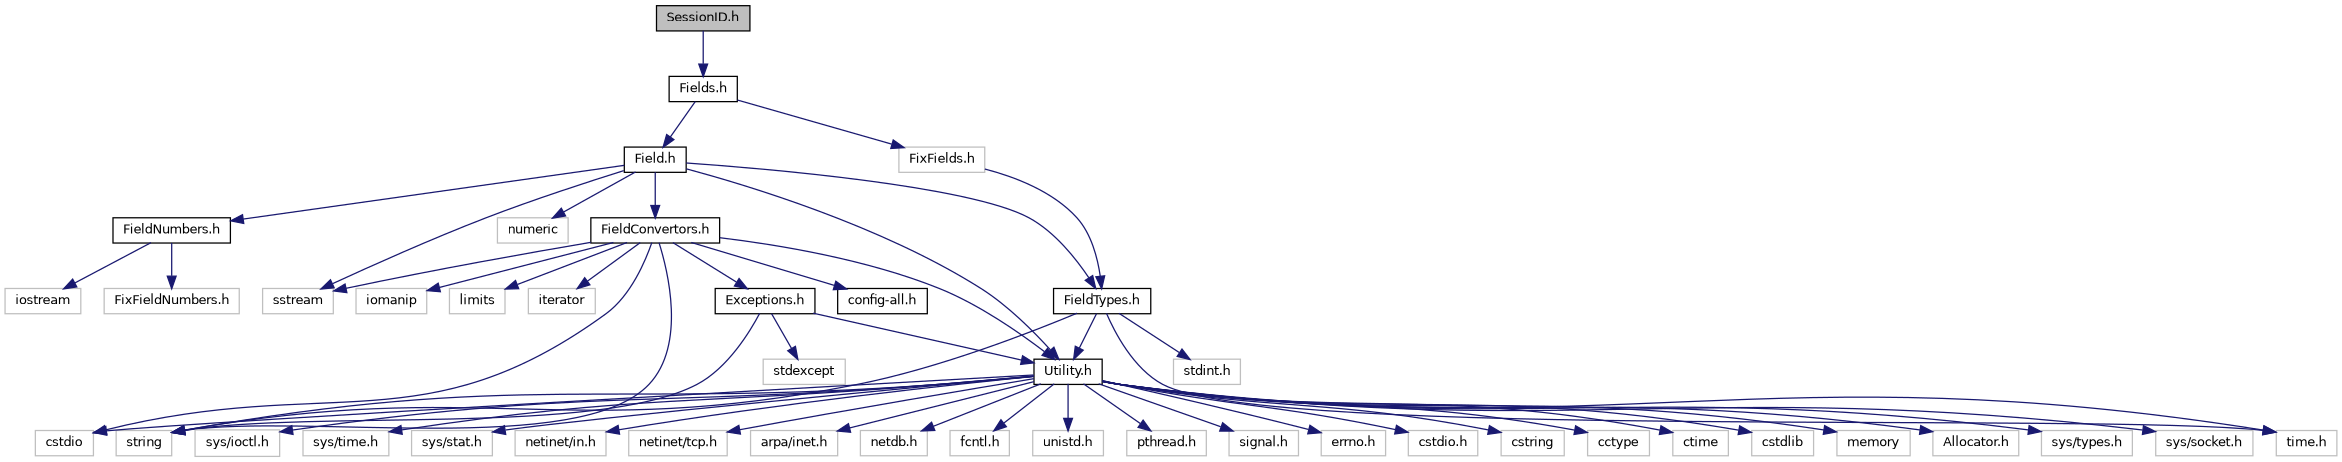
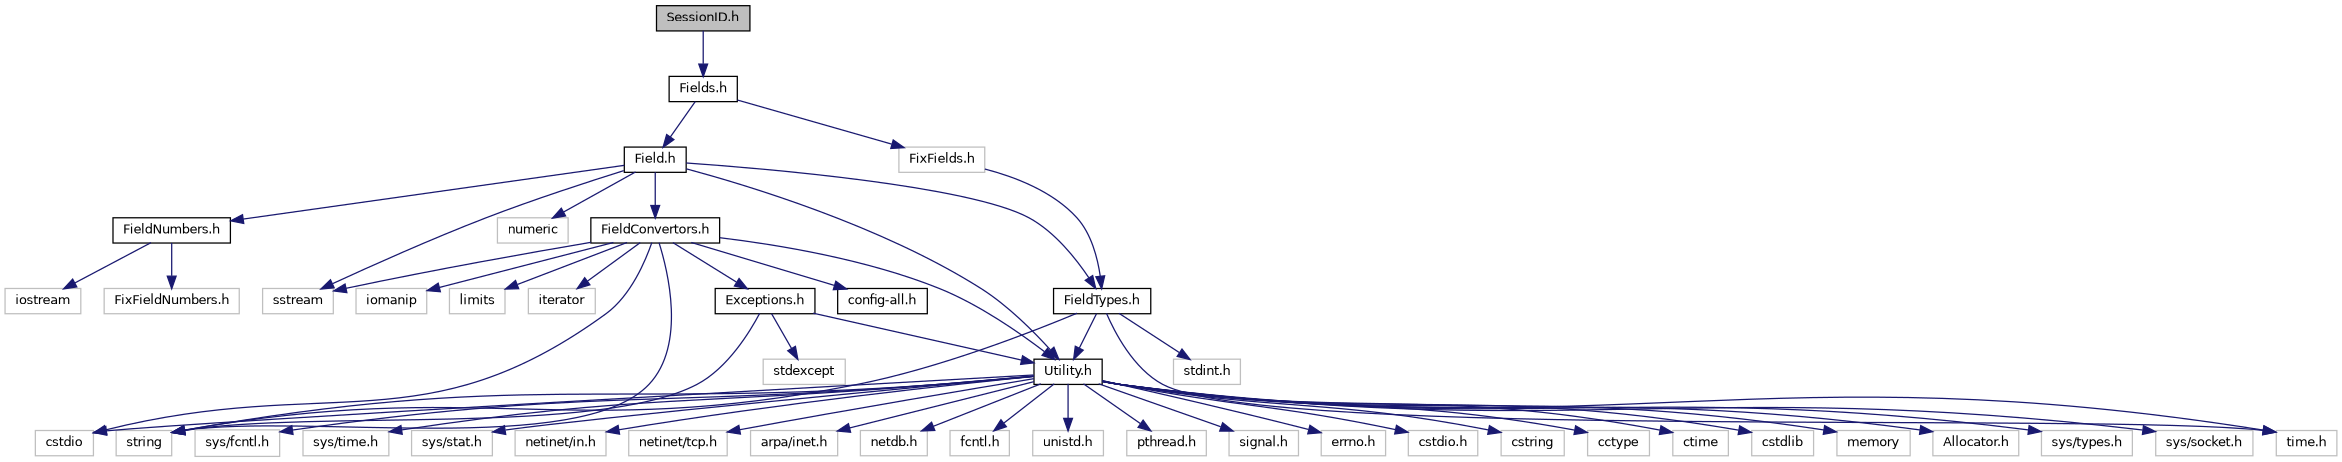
(237, 443) -> (237, 443)
